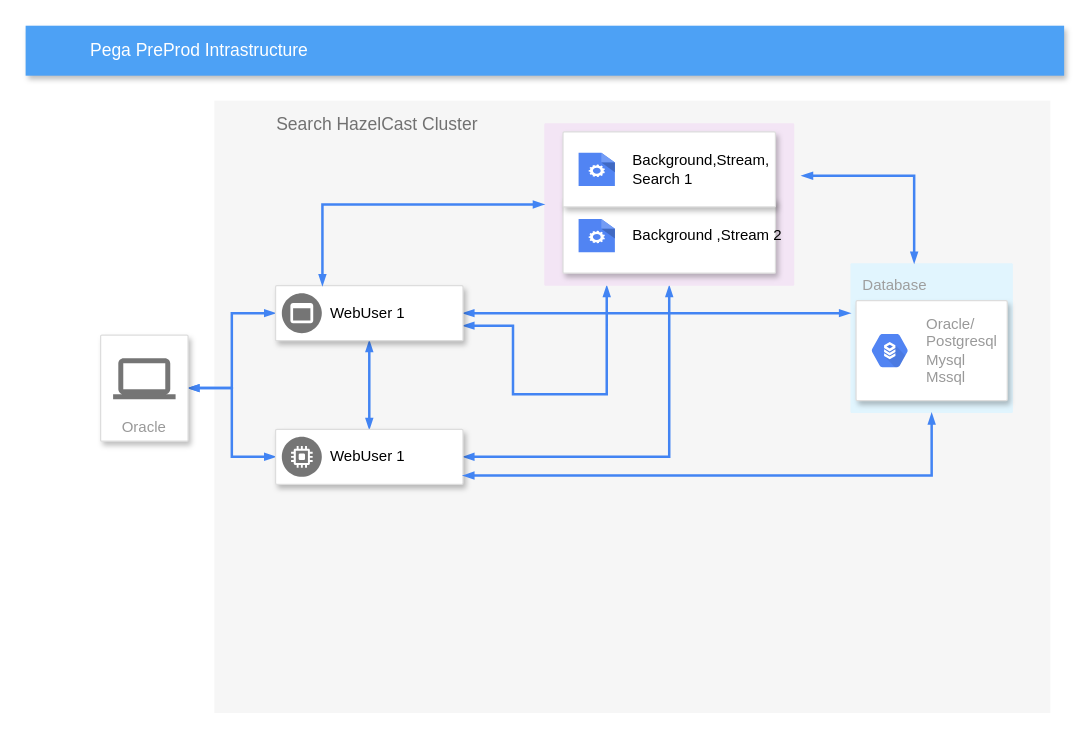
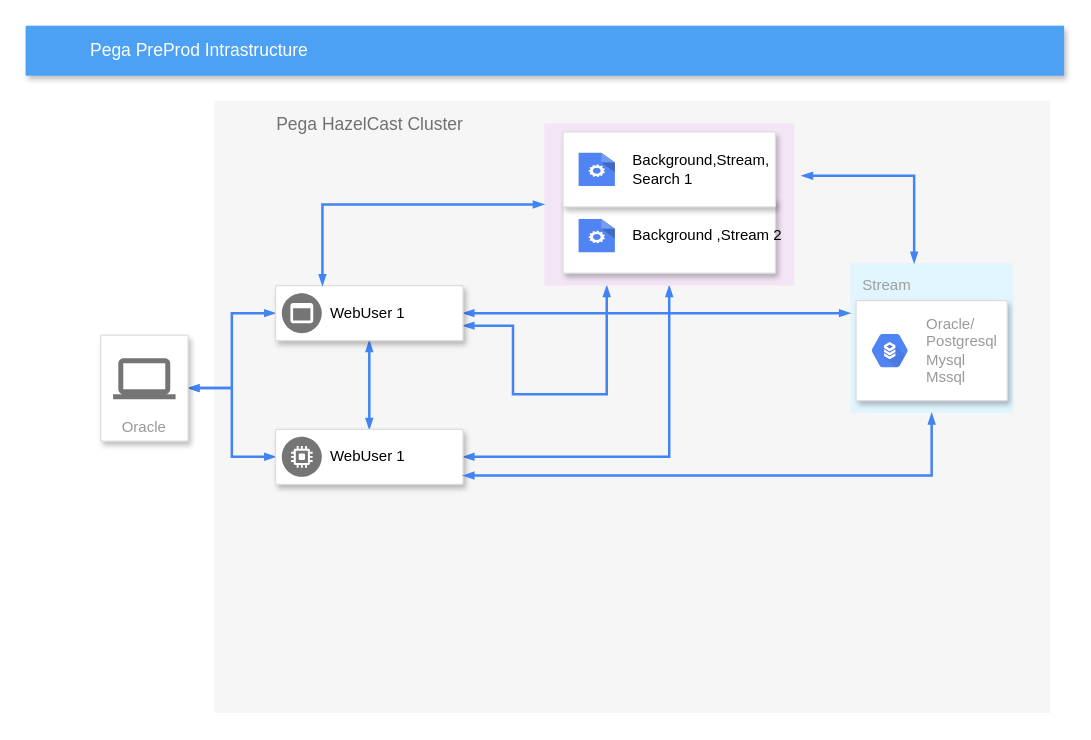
(385, 125) -> (376, 125)
(897, 286) -> (888, 286)
